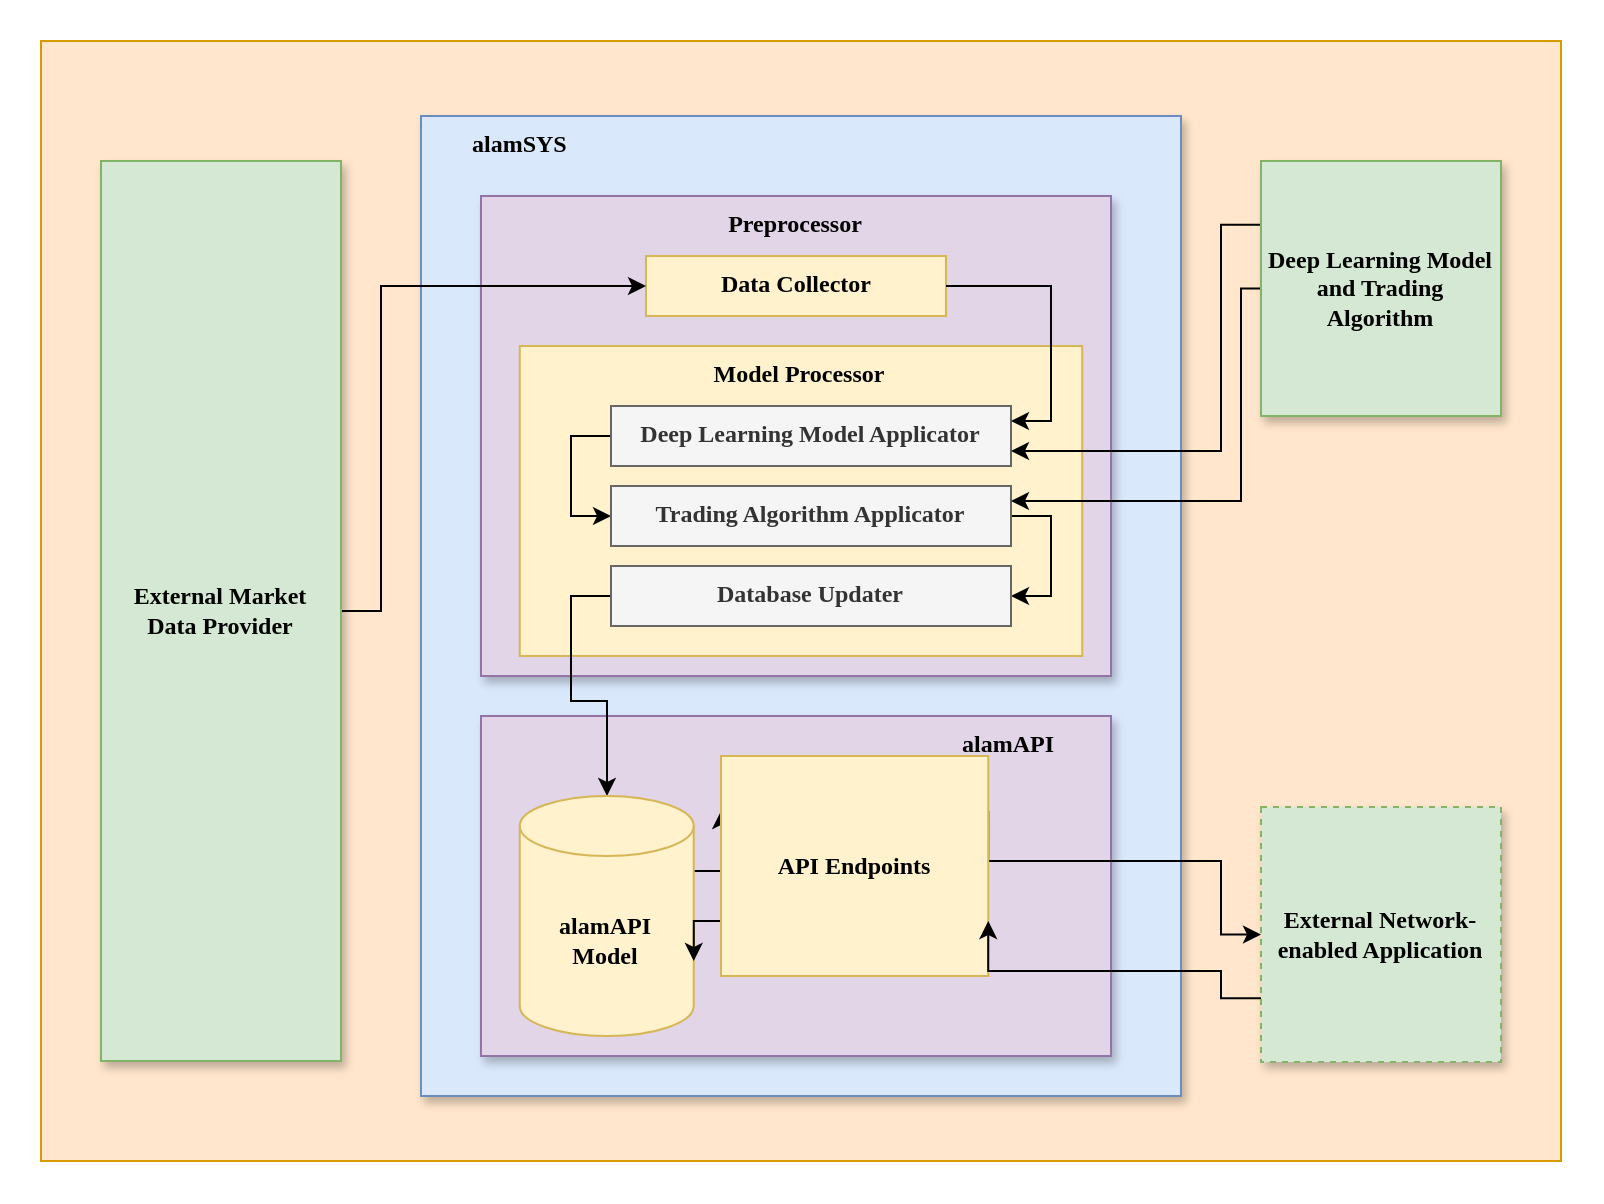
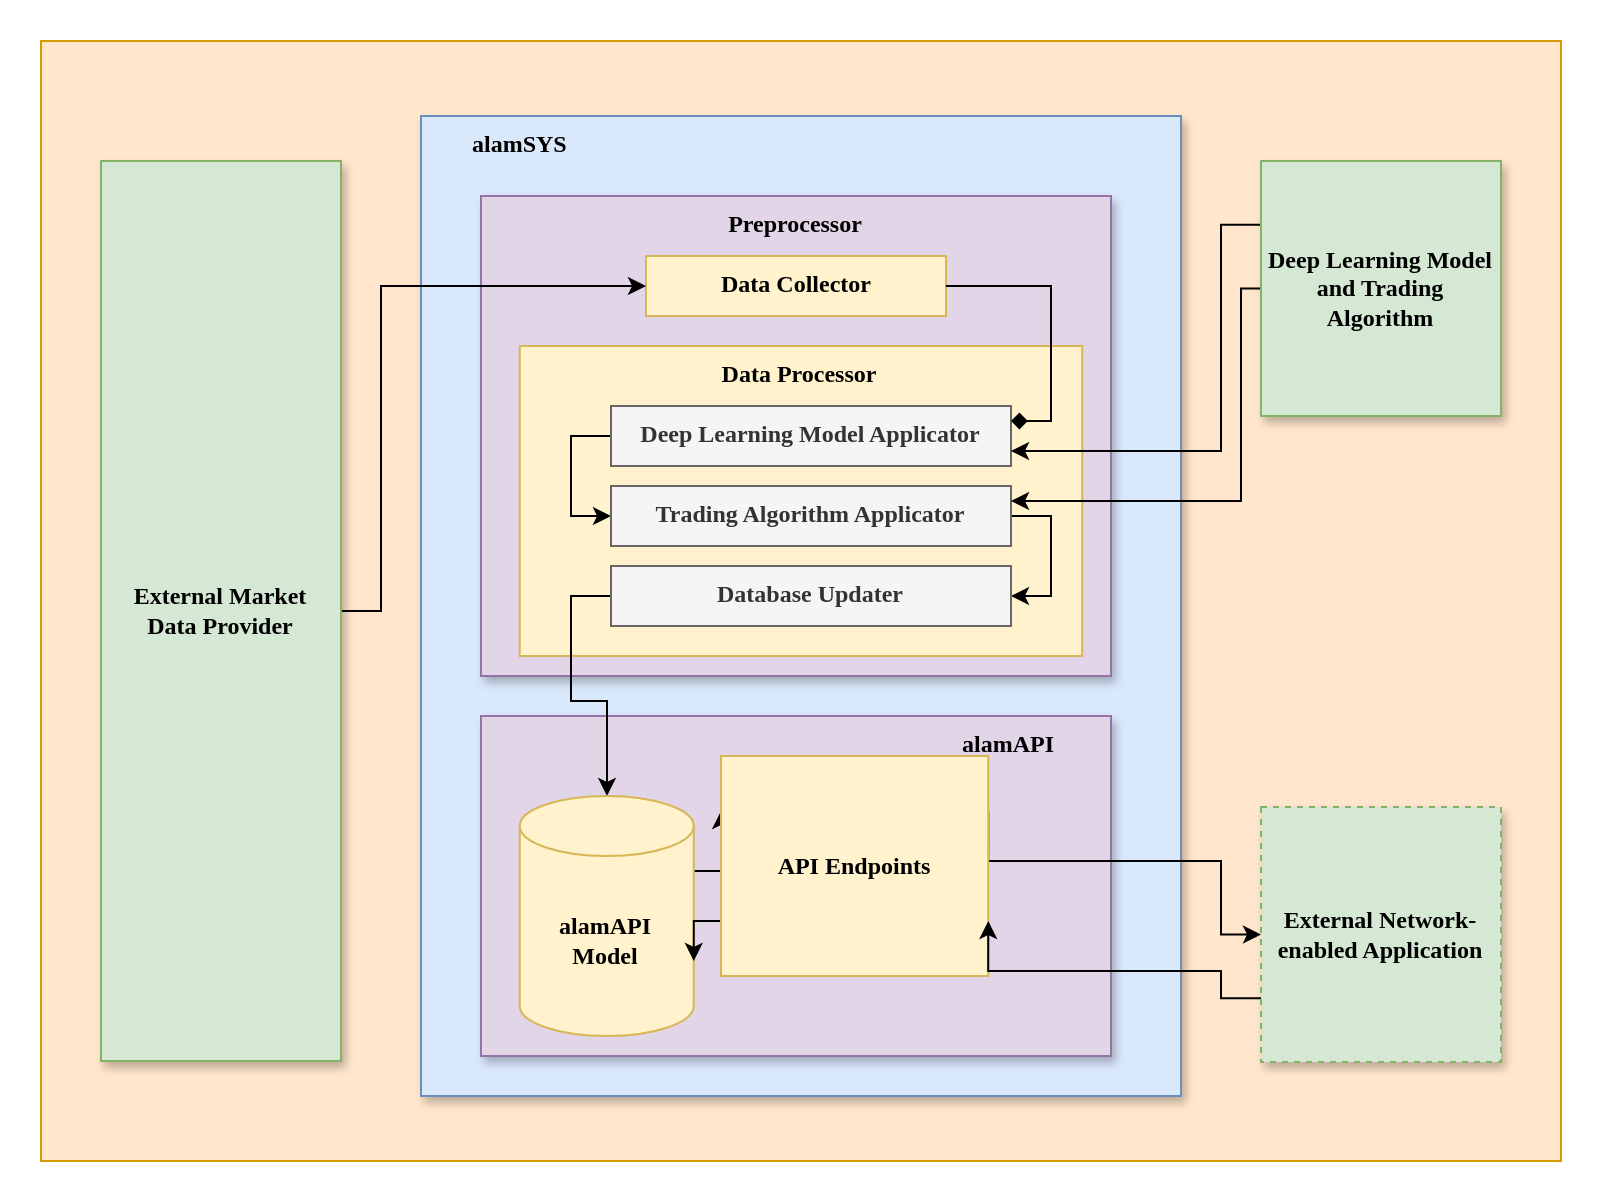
(800, 375) -> (800, 375)
(1026, 421) -> (1027, 421)
